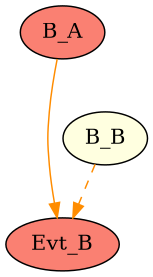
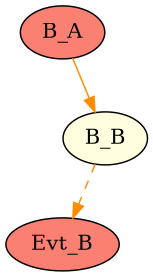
(48, 131) -> (81, 78)
